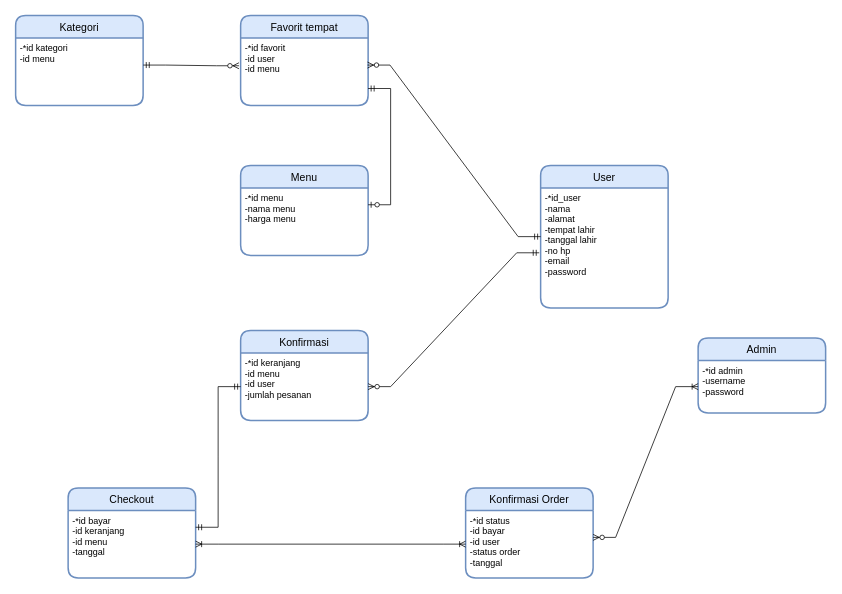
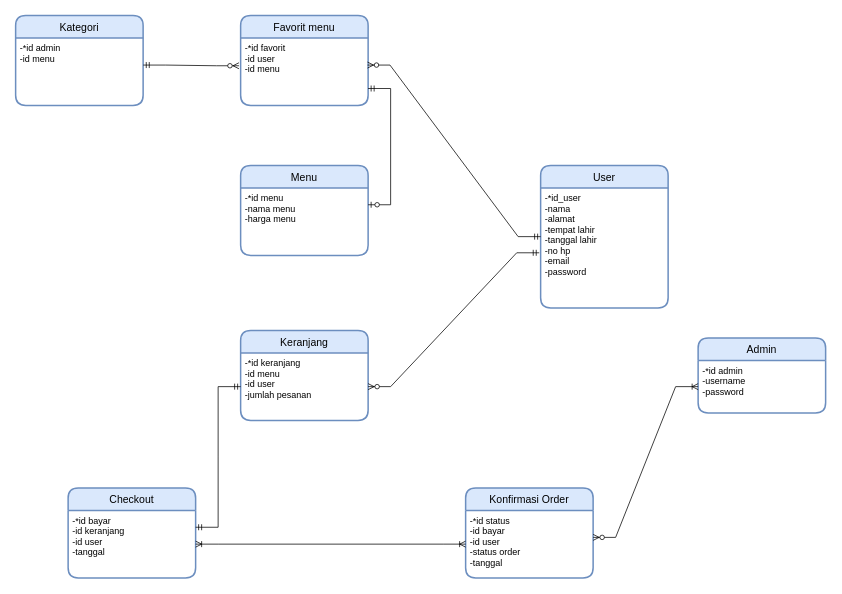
(304, 27) -> (304, 27)
(49, 48) -> (41, 48)
(304, 342) -> (304, 342)
(95, 521) -> (95, 521)
